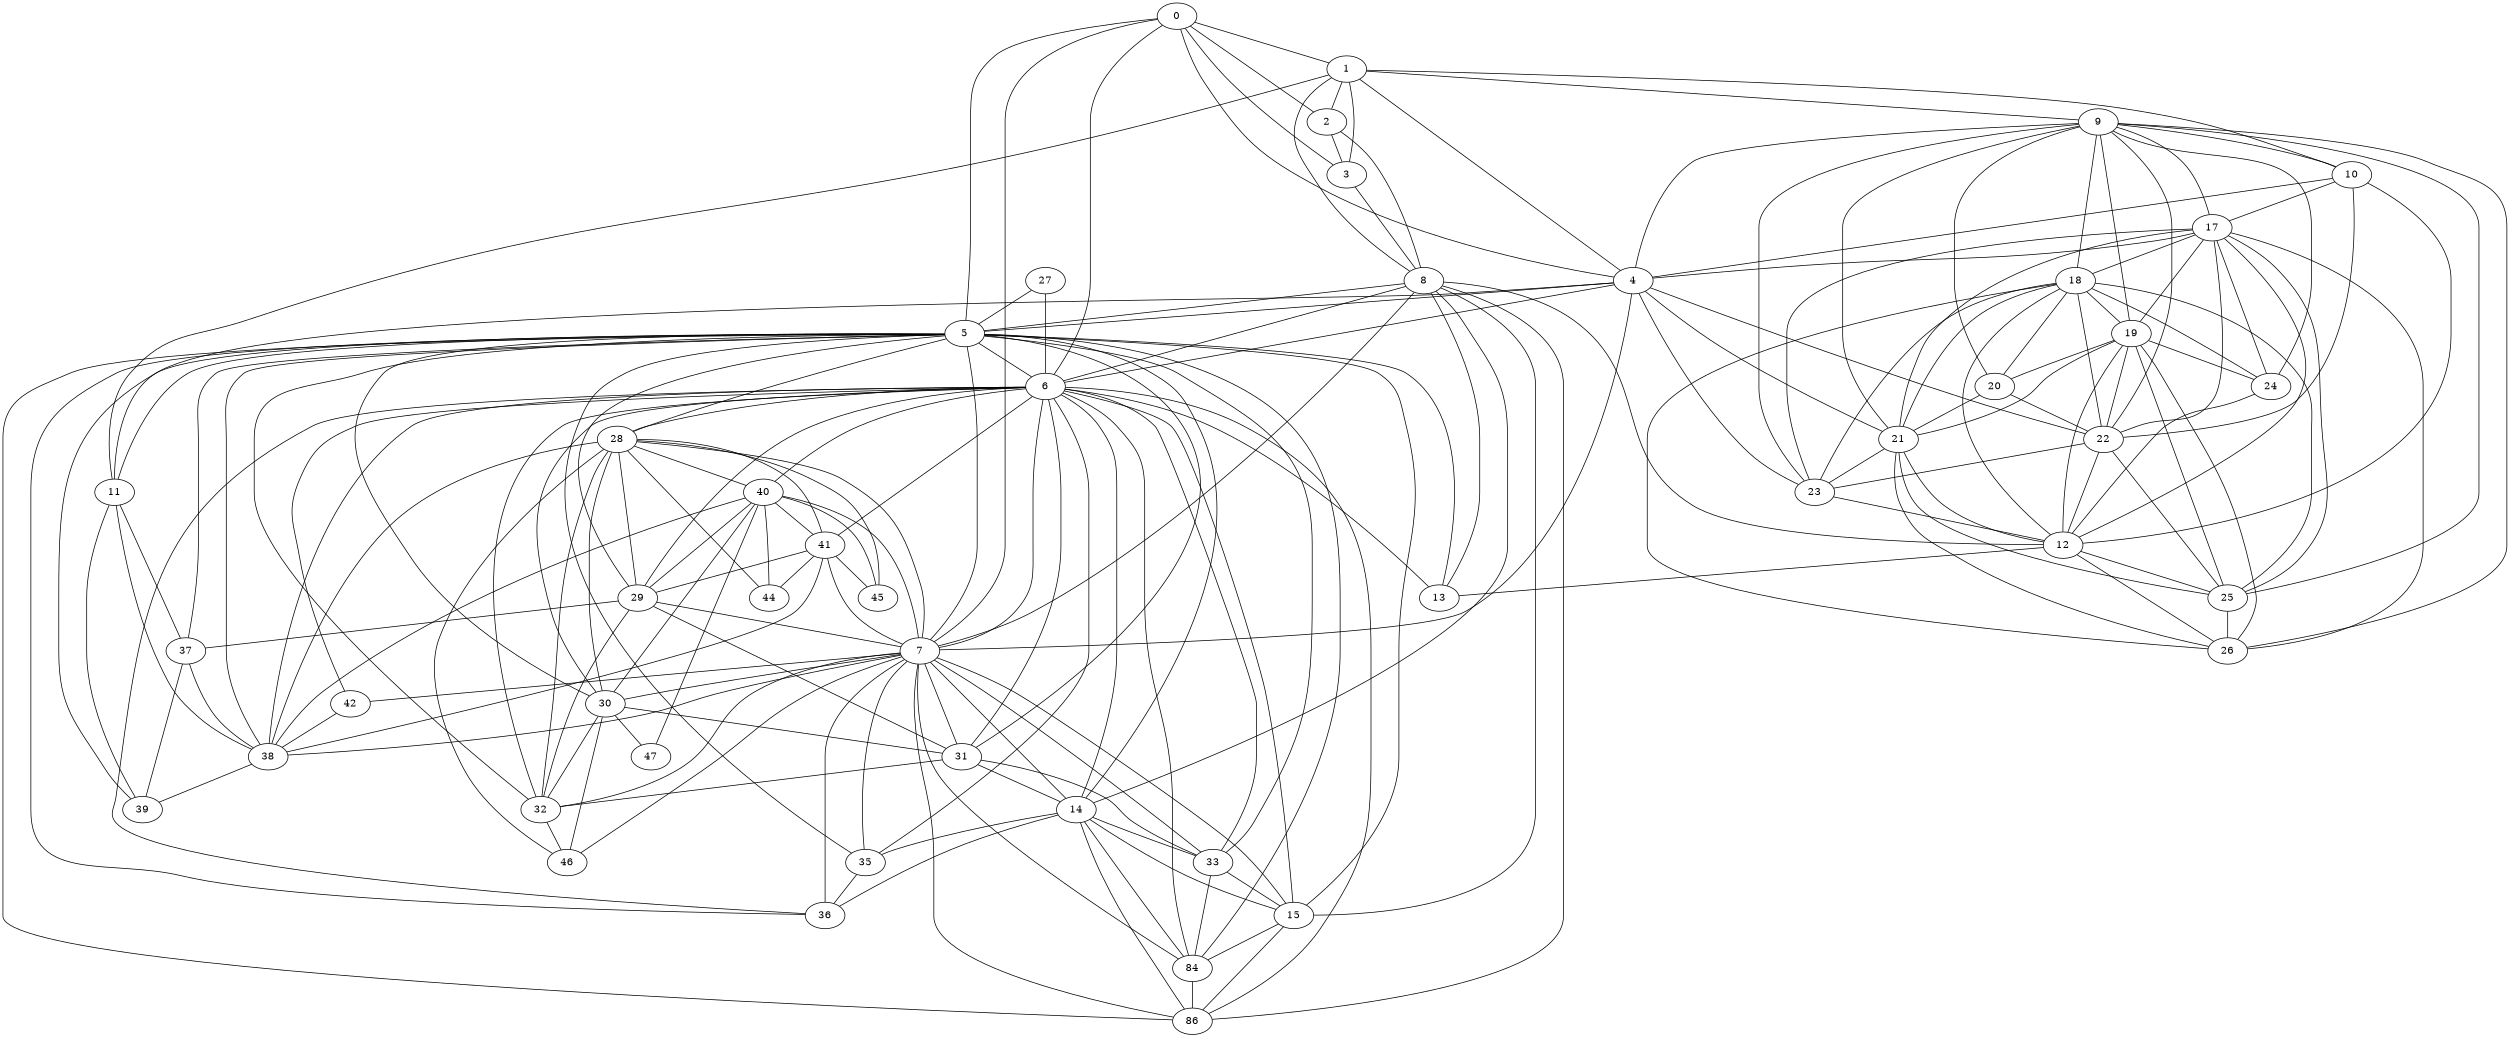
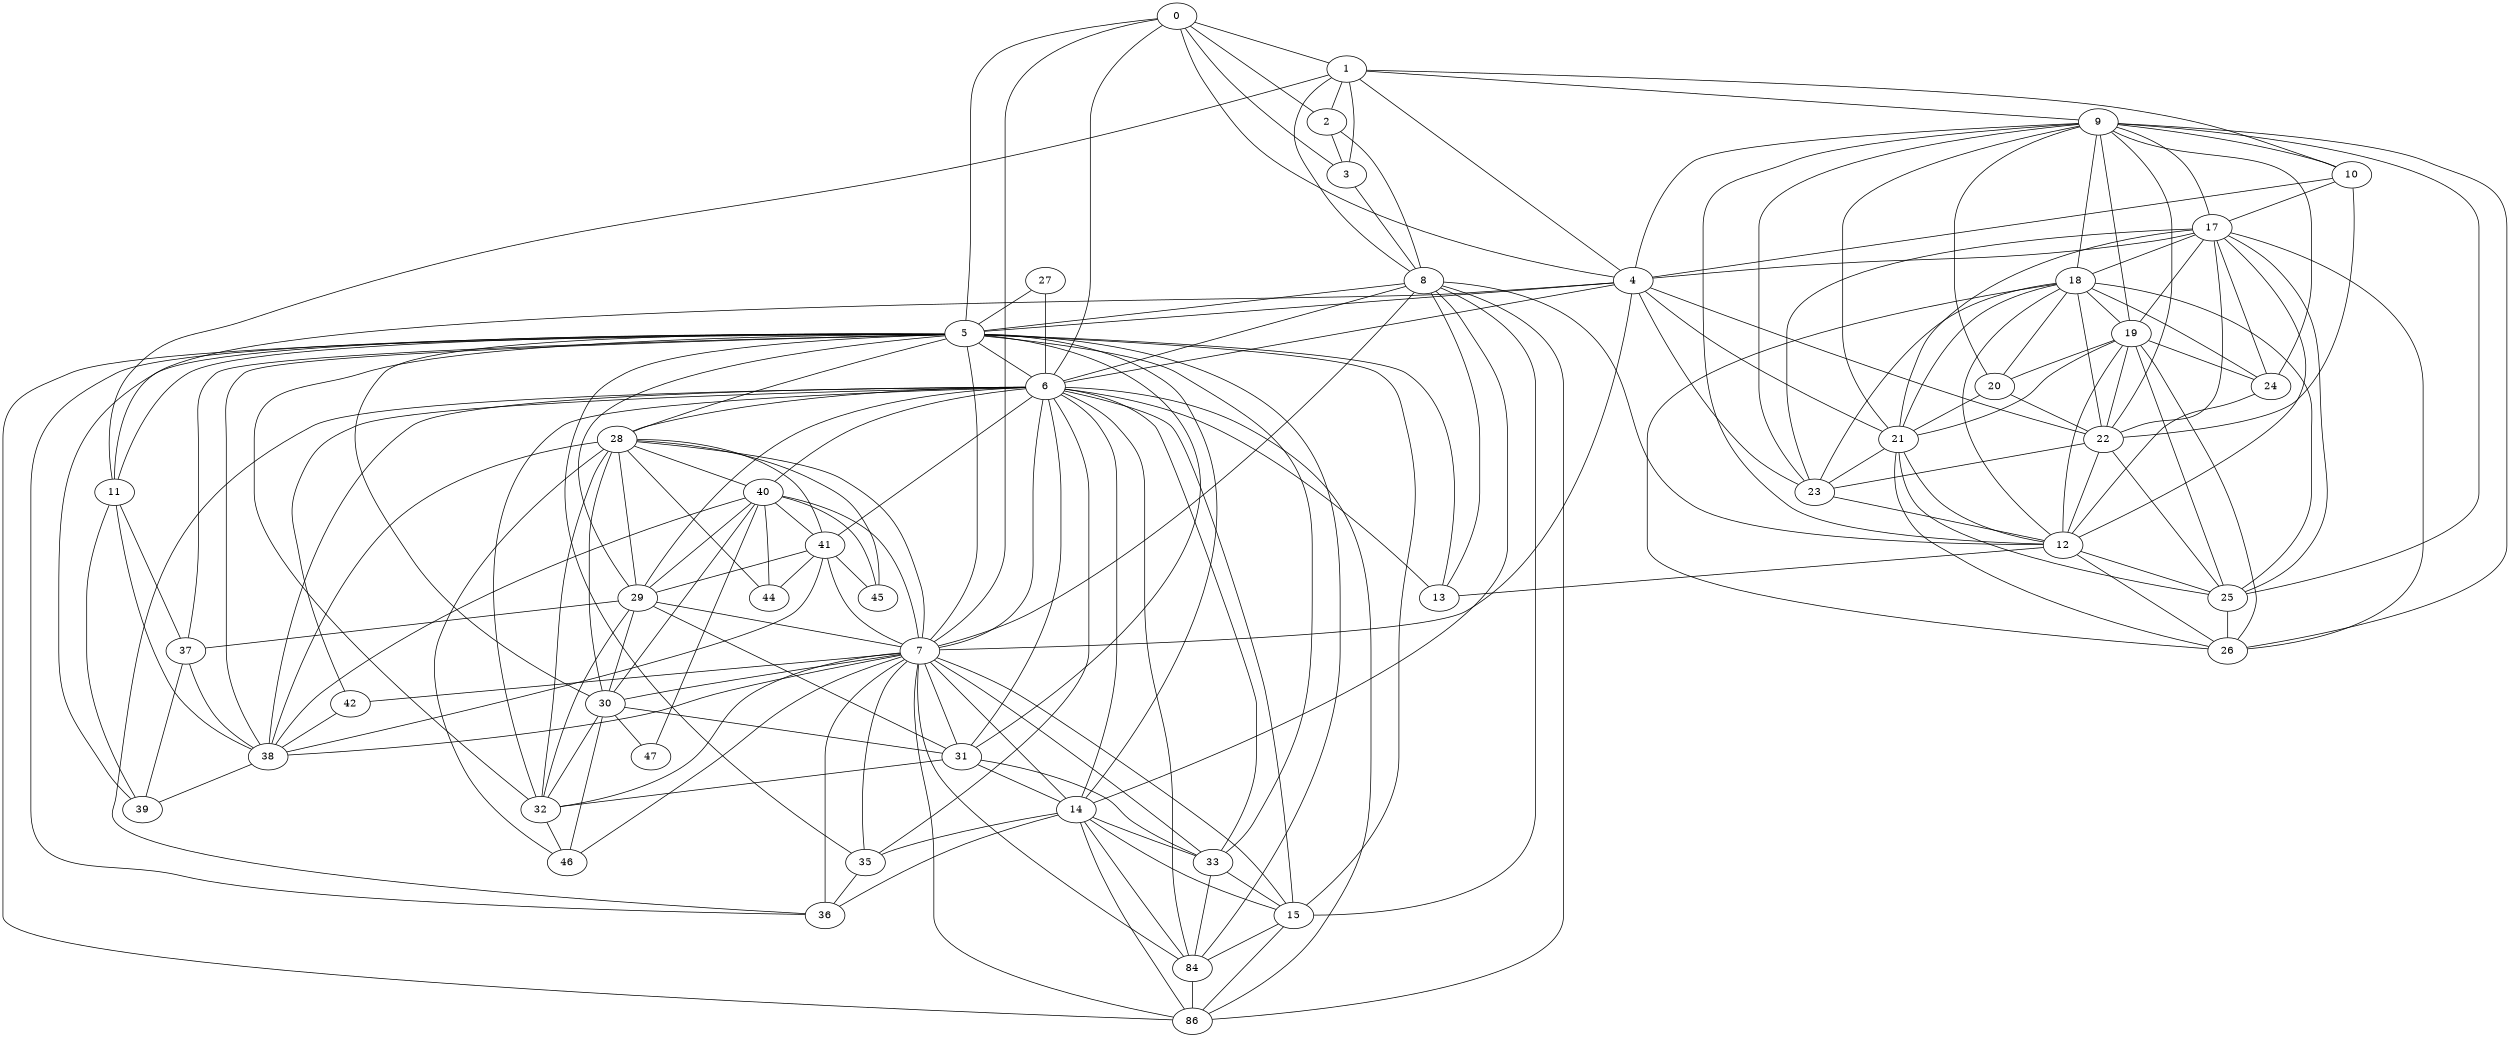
(605, 420) -> (621, 653)
(2388, 449) -> (1703, 281)
